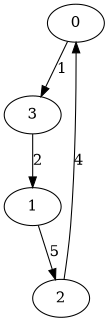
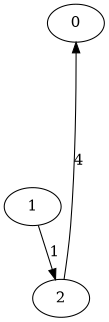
(33, 115) -> none
(55, 252) -> (55, 252)
